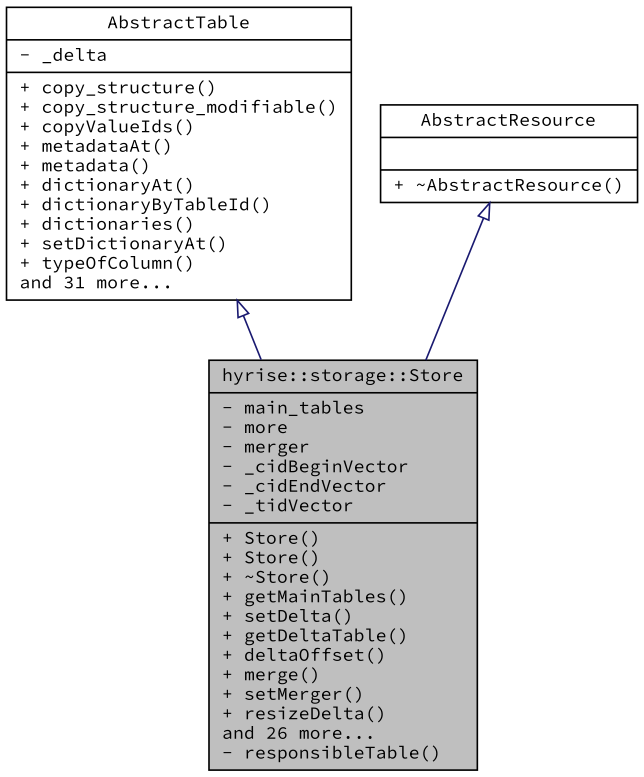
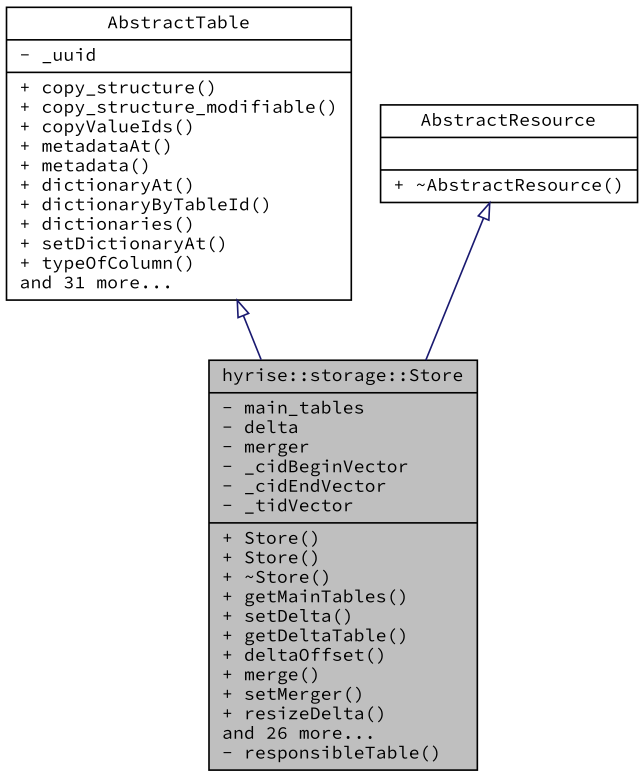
(64, 55) -> (59, 55)
(255, 428) -> (261, 428)
